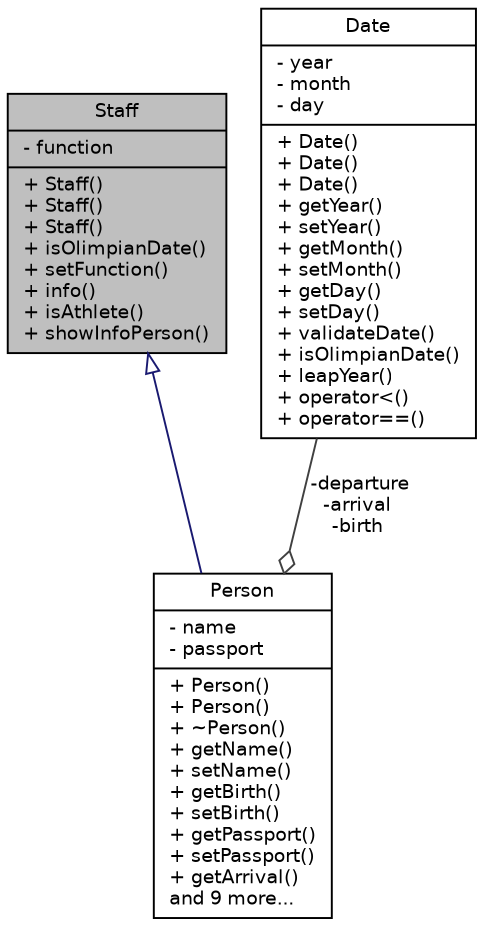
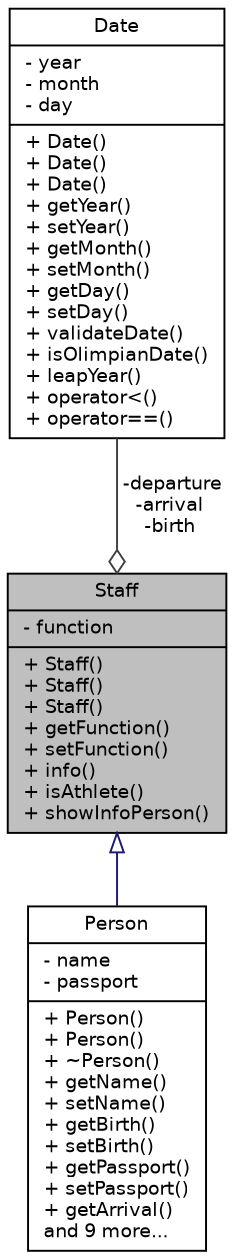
(115, 249) -> (97, 728)
(303, 495) -> (117, 494)
